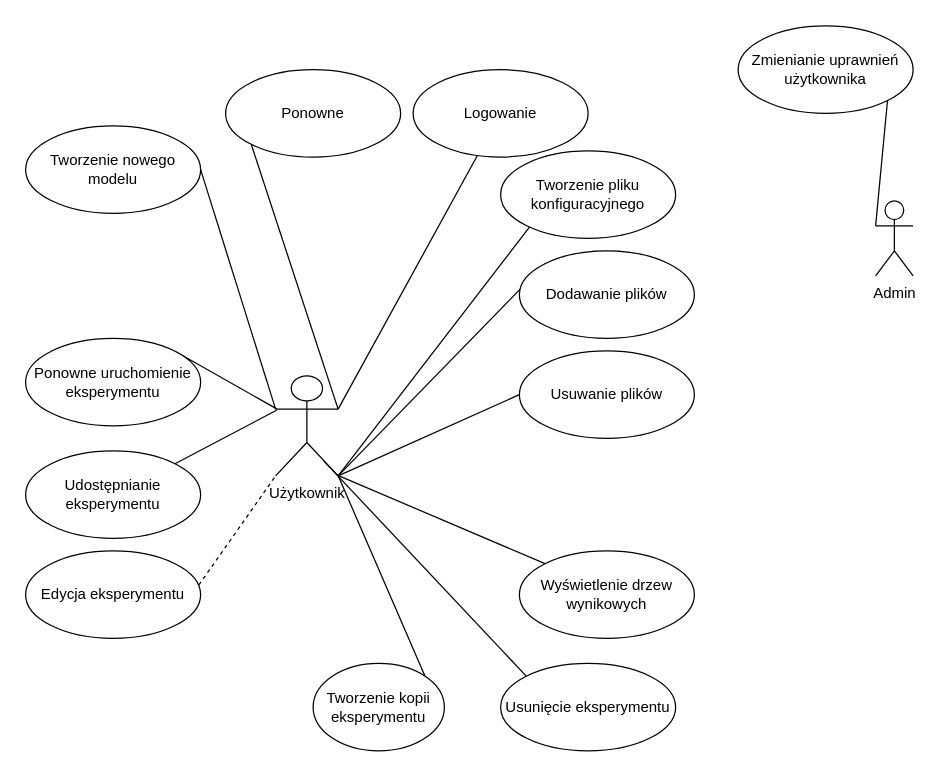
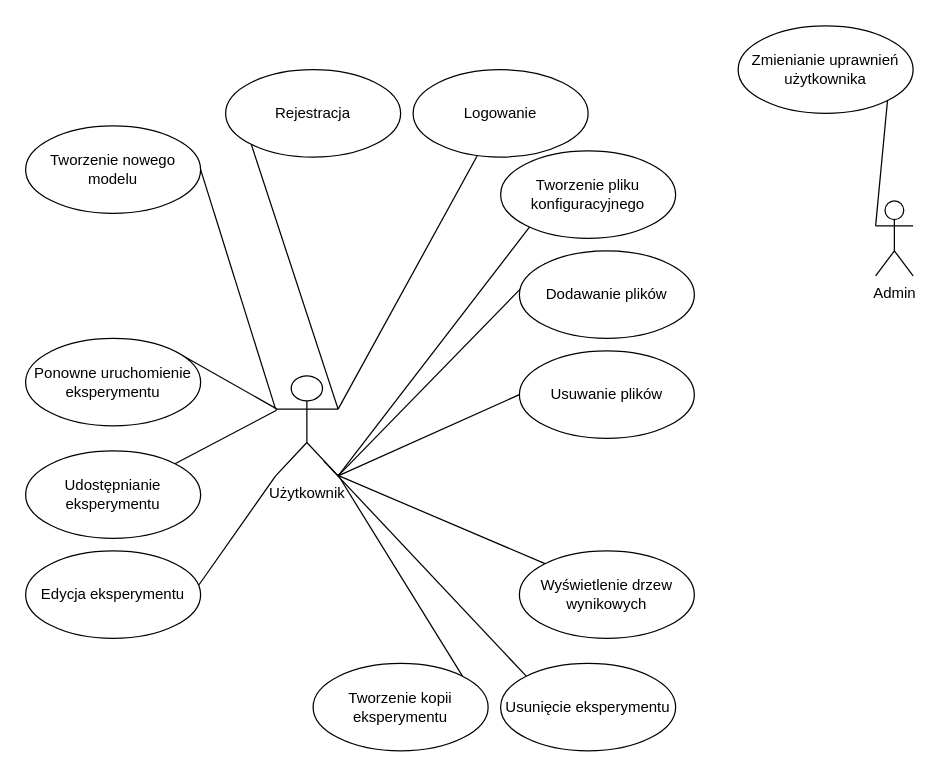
(313, 113) -> (313, 113)
(238, 530) -> (238, 530)
(379, 707) -> (401, 707)
